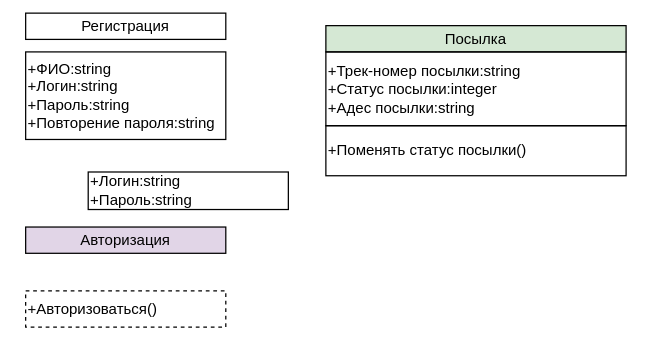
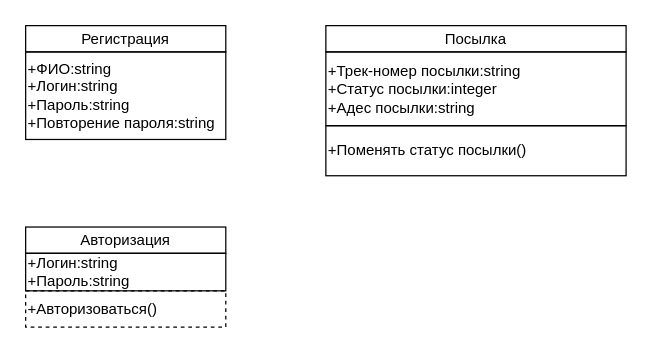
(126, 26) -> (126, 39)
(476, 39) -> (476, 39)
(188, 191) -> (126, 272)
(126, 240) -> (126, 240)
